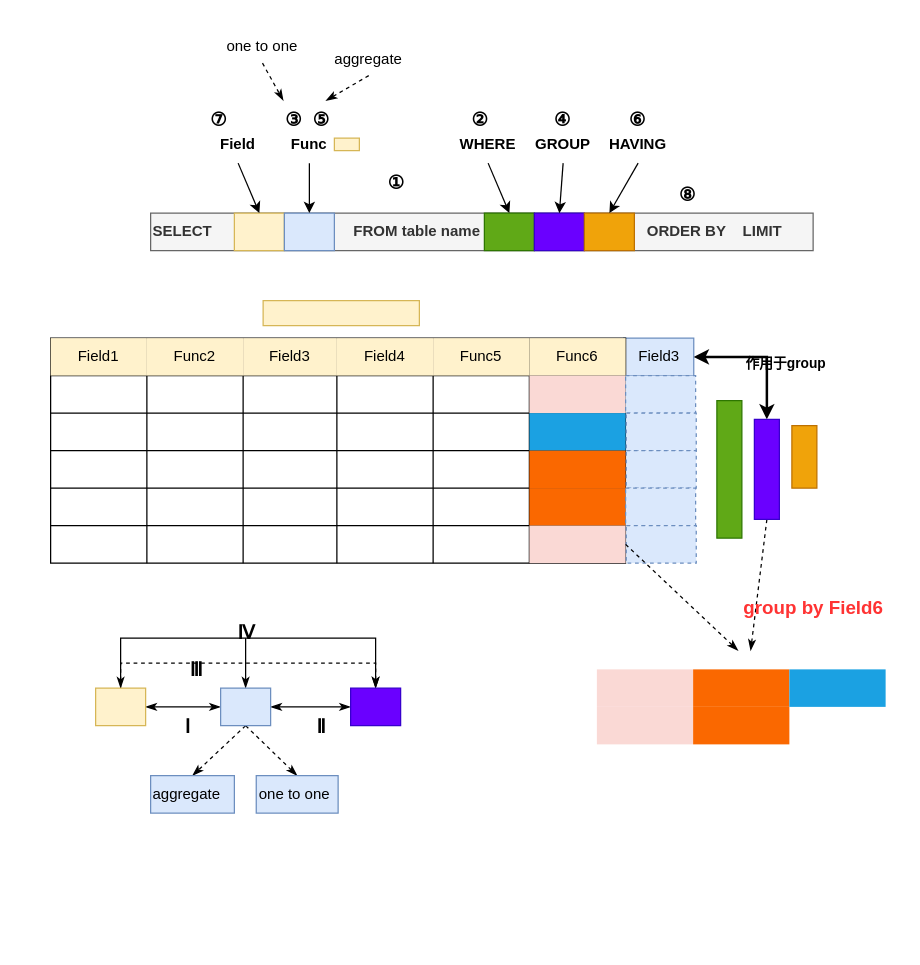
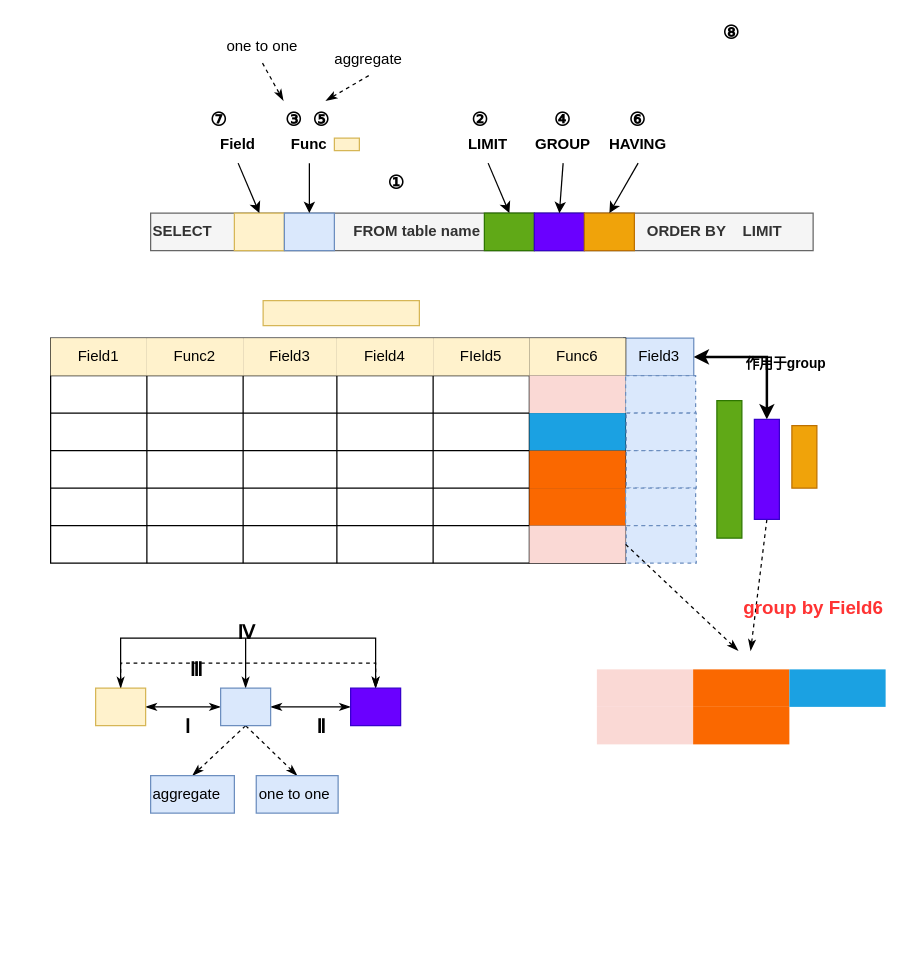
(488, 144) -> (488, 144)
(688, 194) -> (732, 32)
(481, 357) -> (481, 357)
